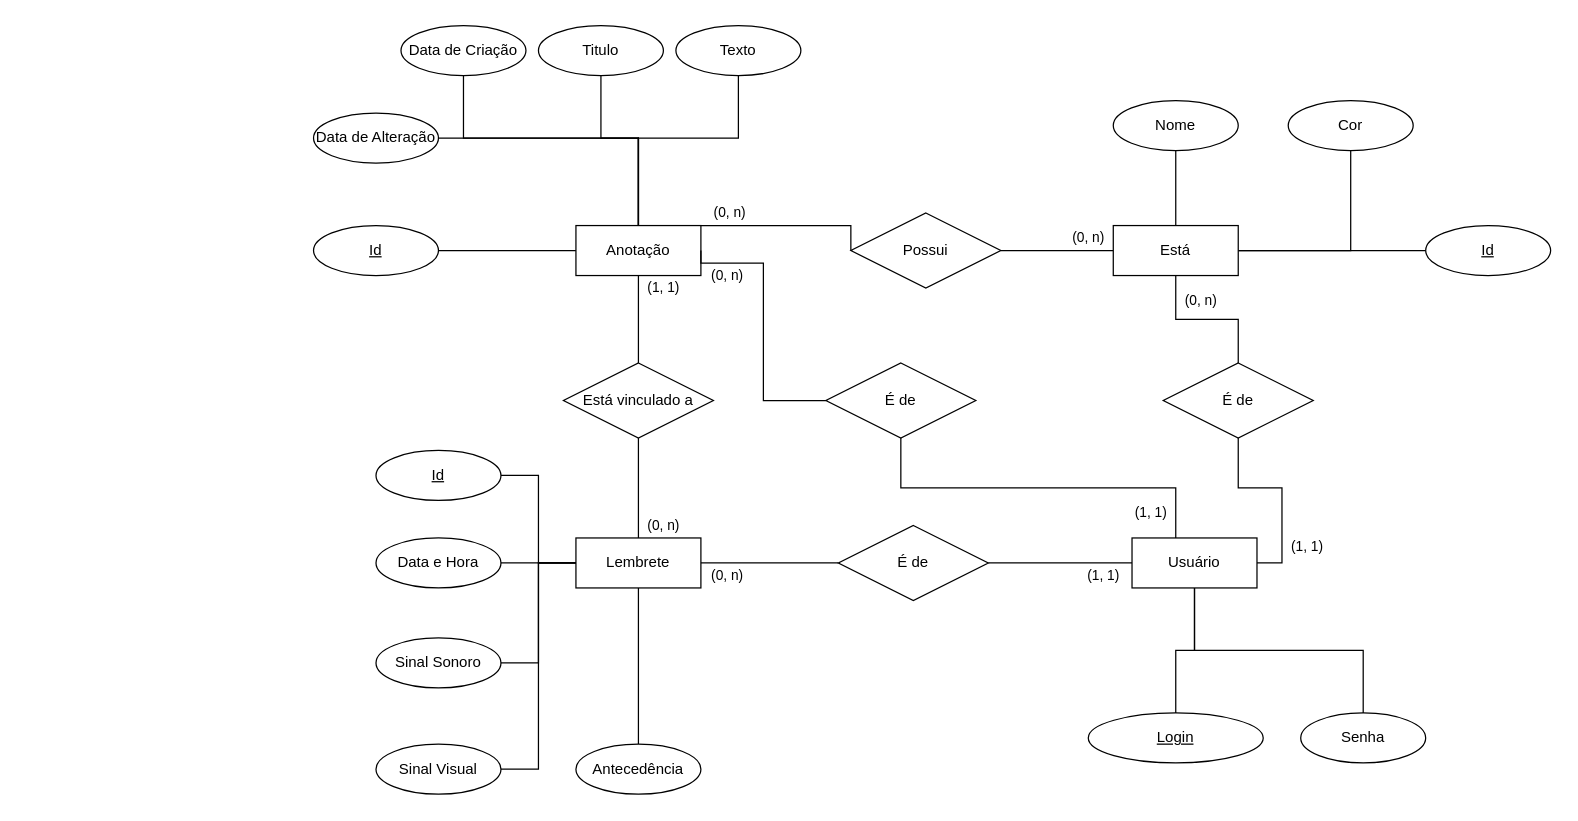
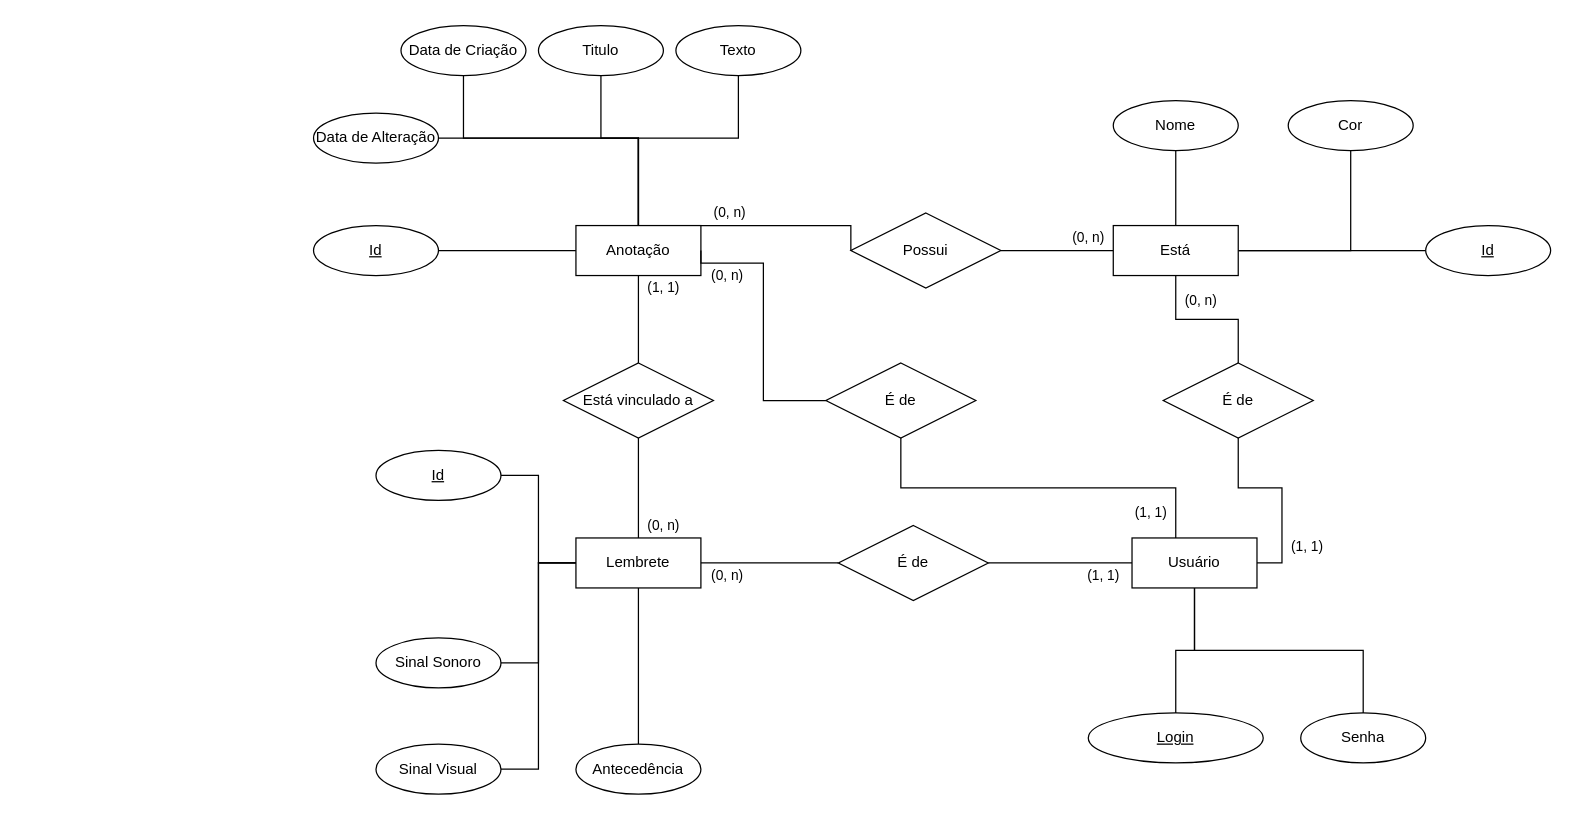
(438, 563) -> none
(518, 563) -> none
